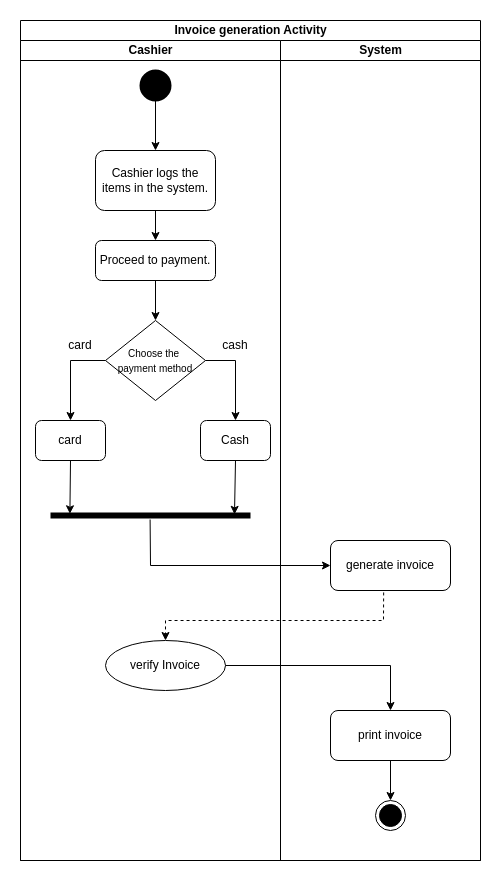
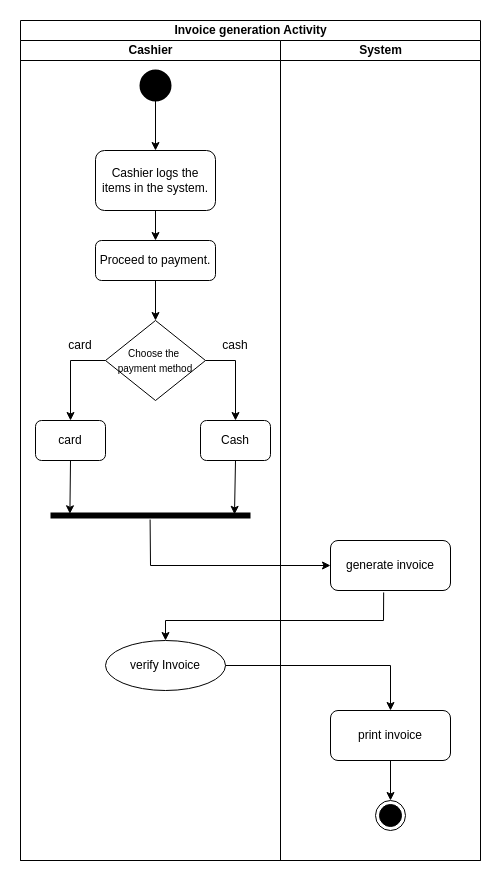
(282, 621) -> (282, 621)
